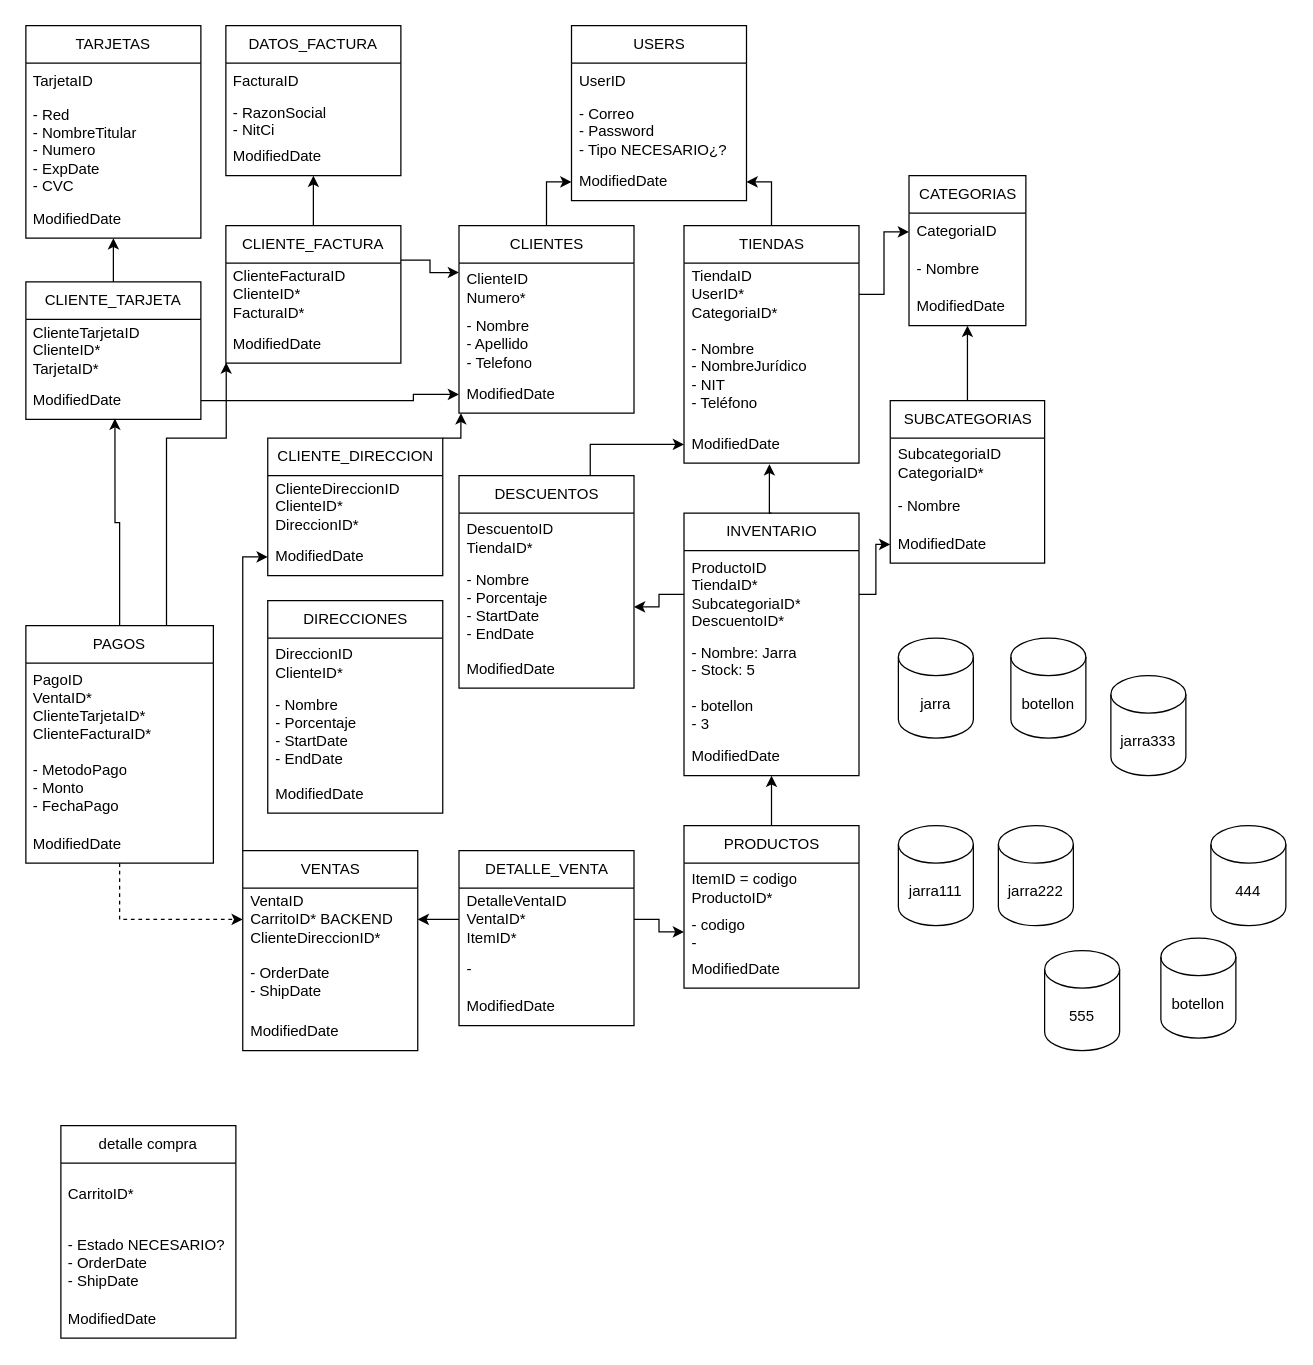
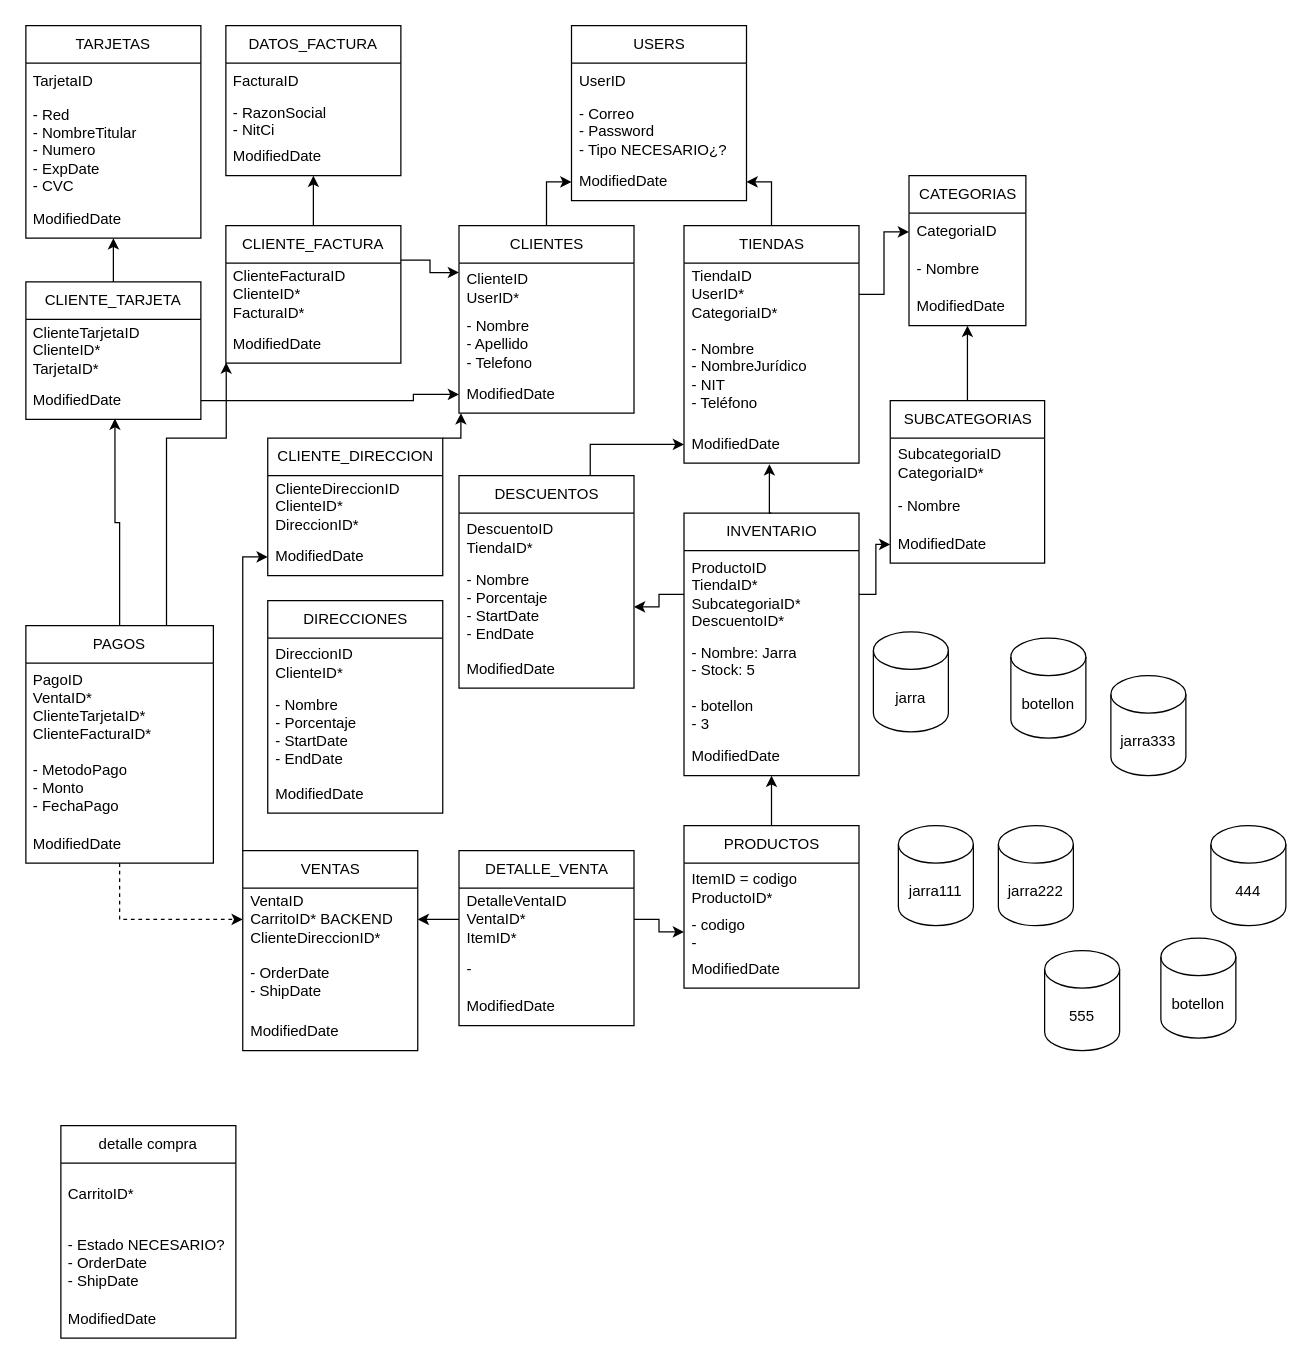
(501, 288) -> (501, 288)
(936, 688) -> (911, 682)
